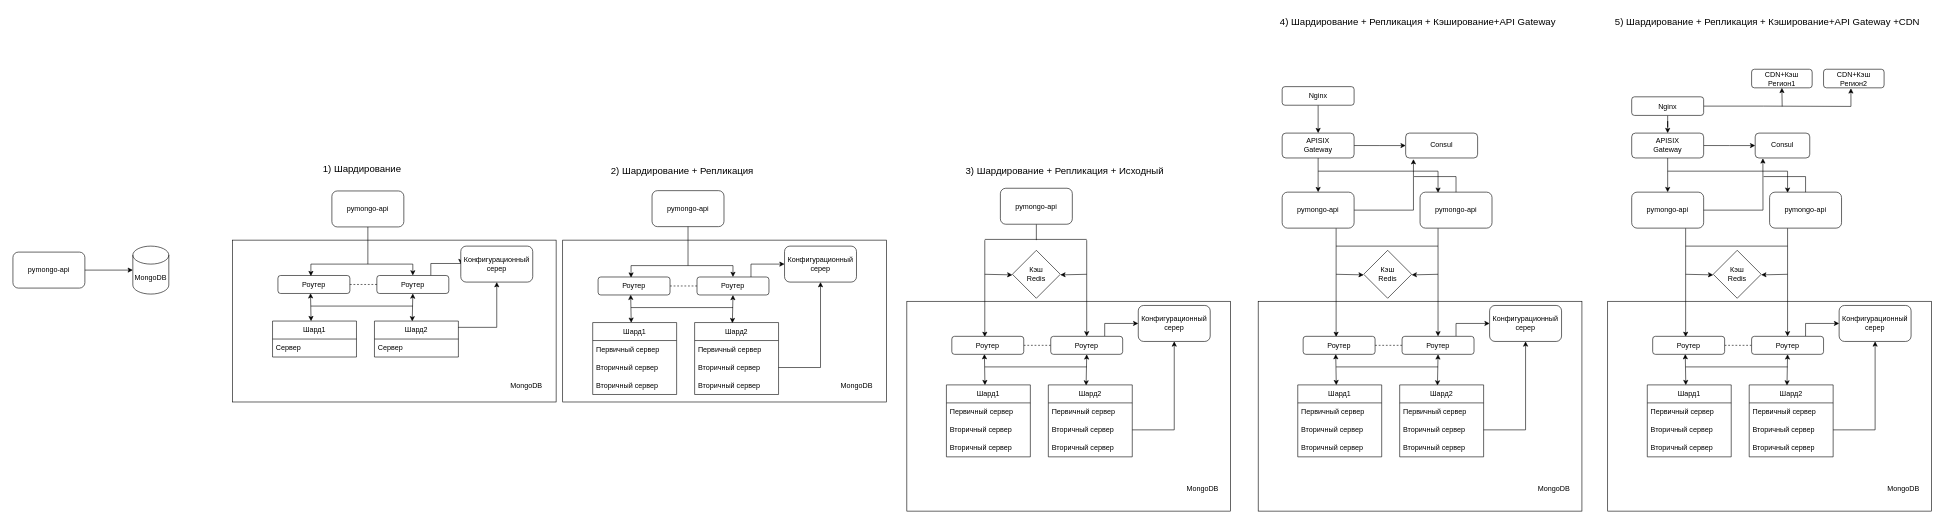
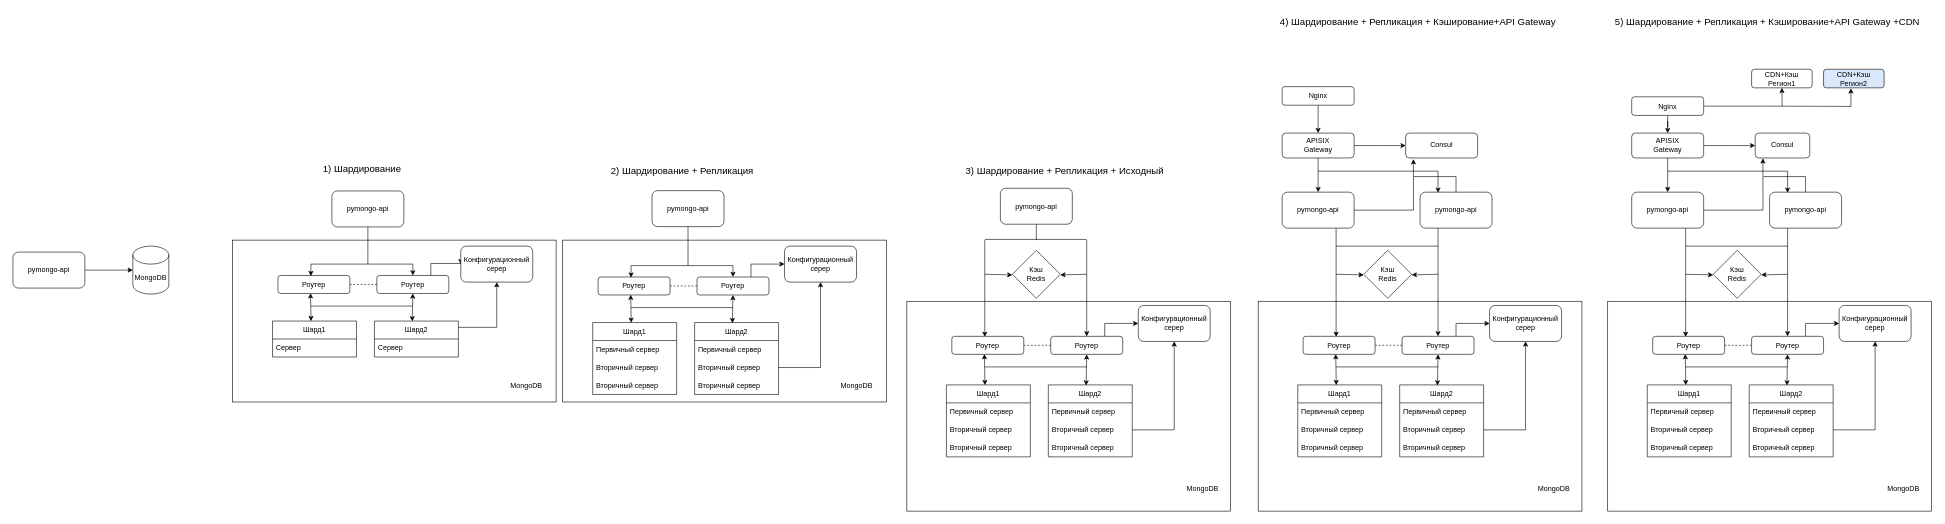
(1855, 79) -> (1855, 79)
